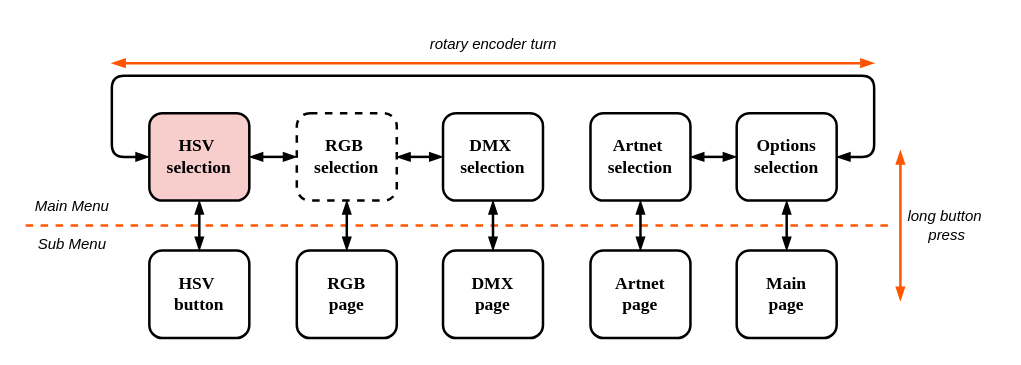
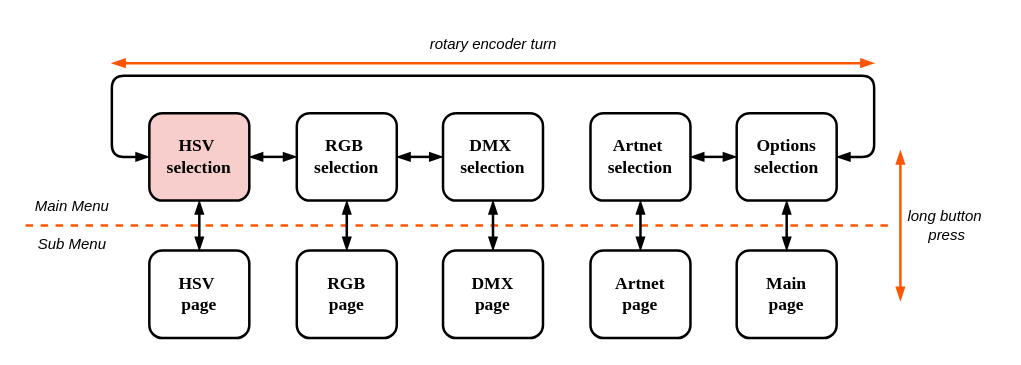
(347, 157) -> (347, 157)
(199, 294) -> (199, 294)
